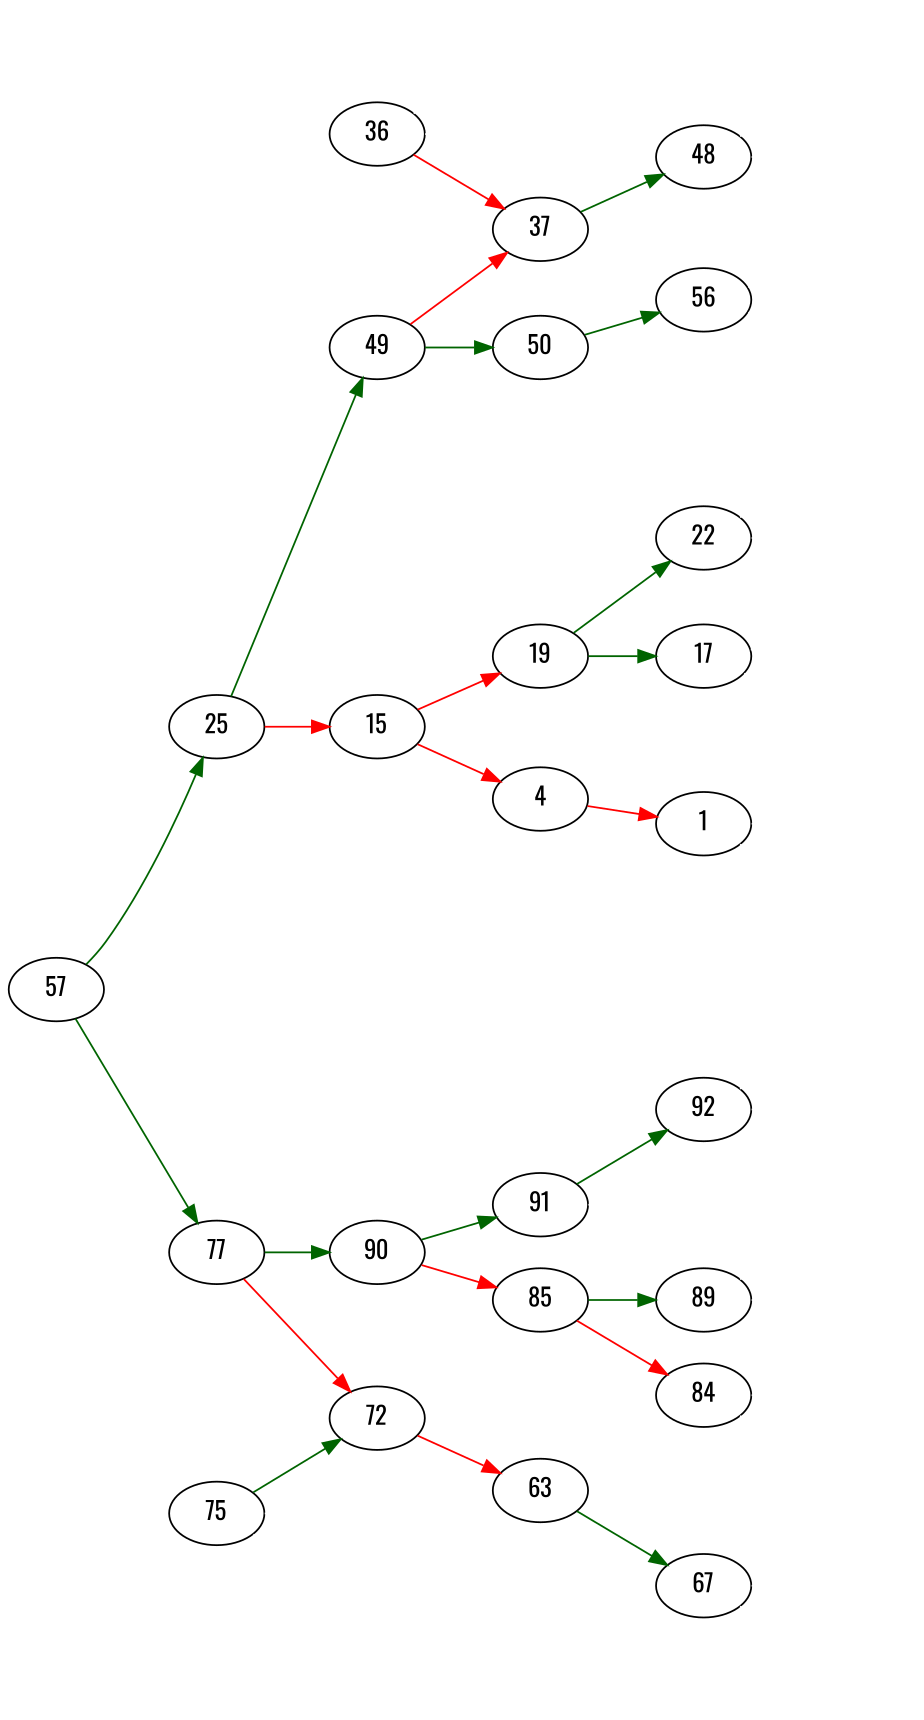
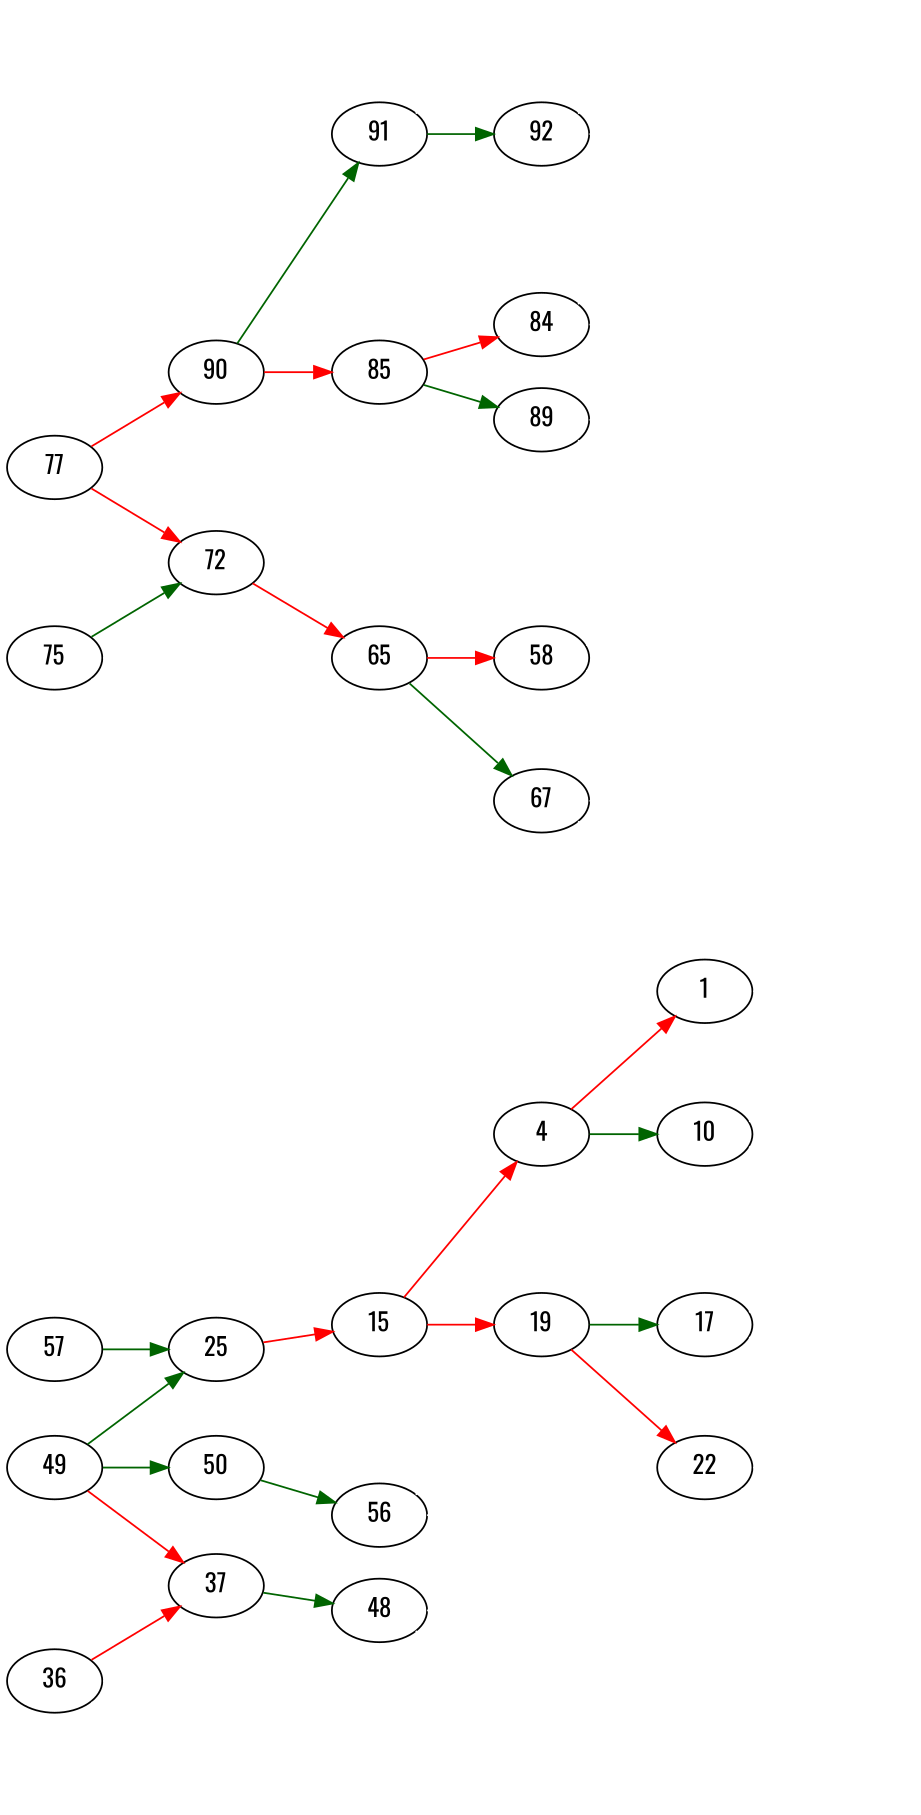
(294, 545) -> (128, 1414)
(615, 602) -> (616, 1390)
none -> (542, 658)
(132, 1113) -> none
none -> (705, 1134)
(288, 1252) -> (128, 424)
(540, 1490) -> (379, 658)
